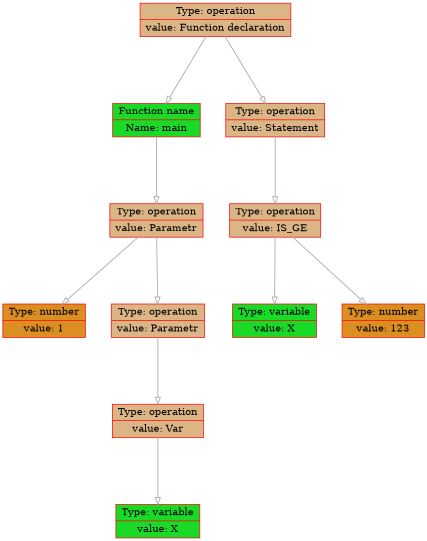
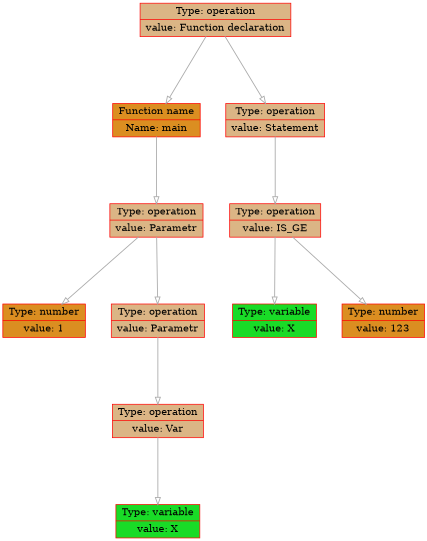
(156, 120) -> (156, 120)
